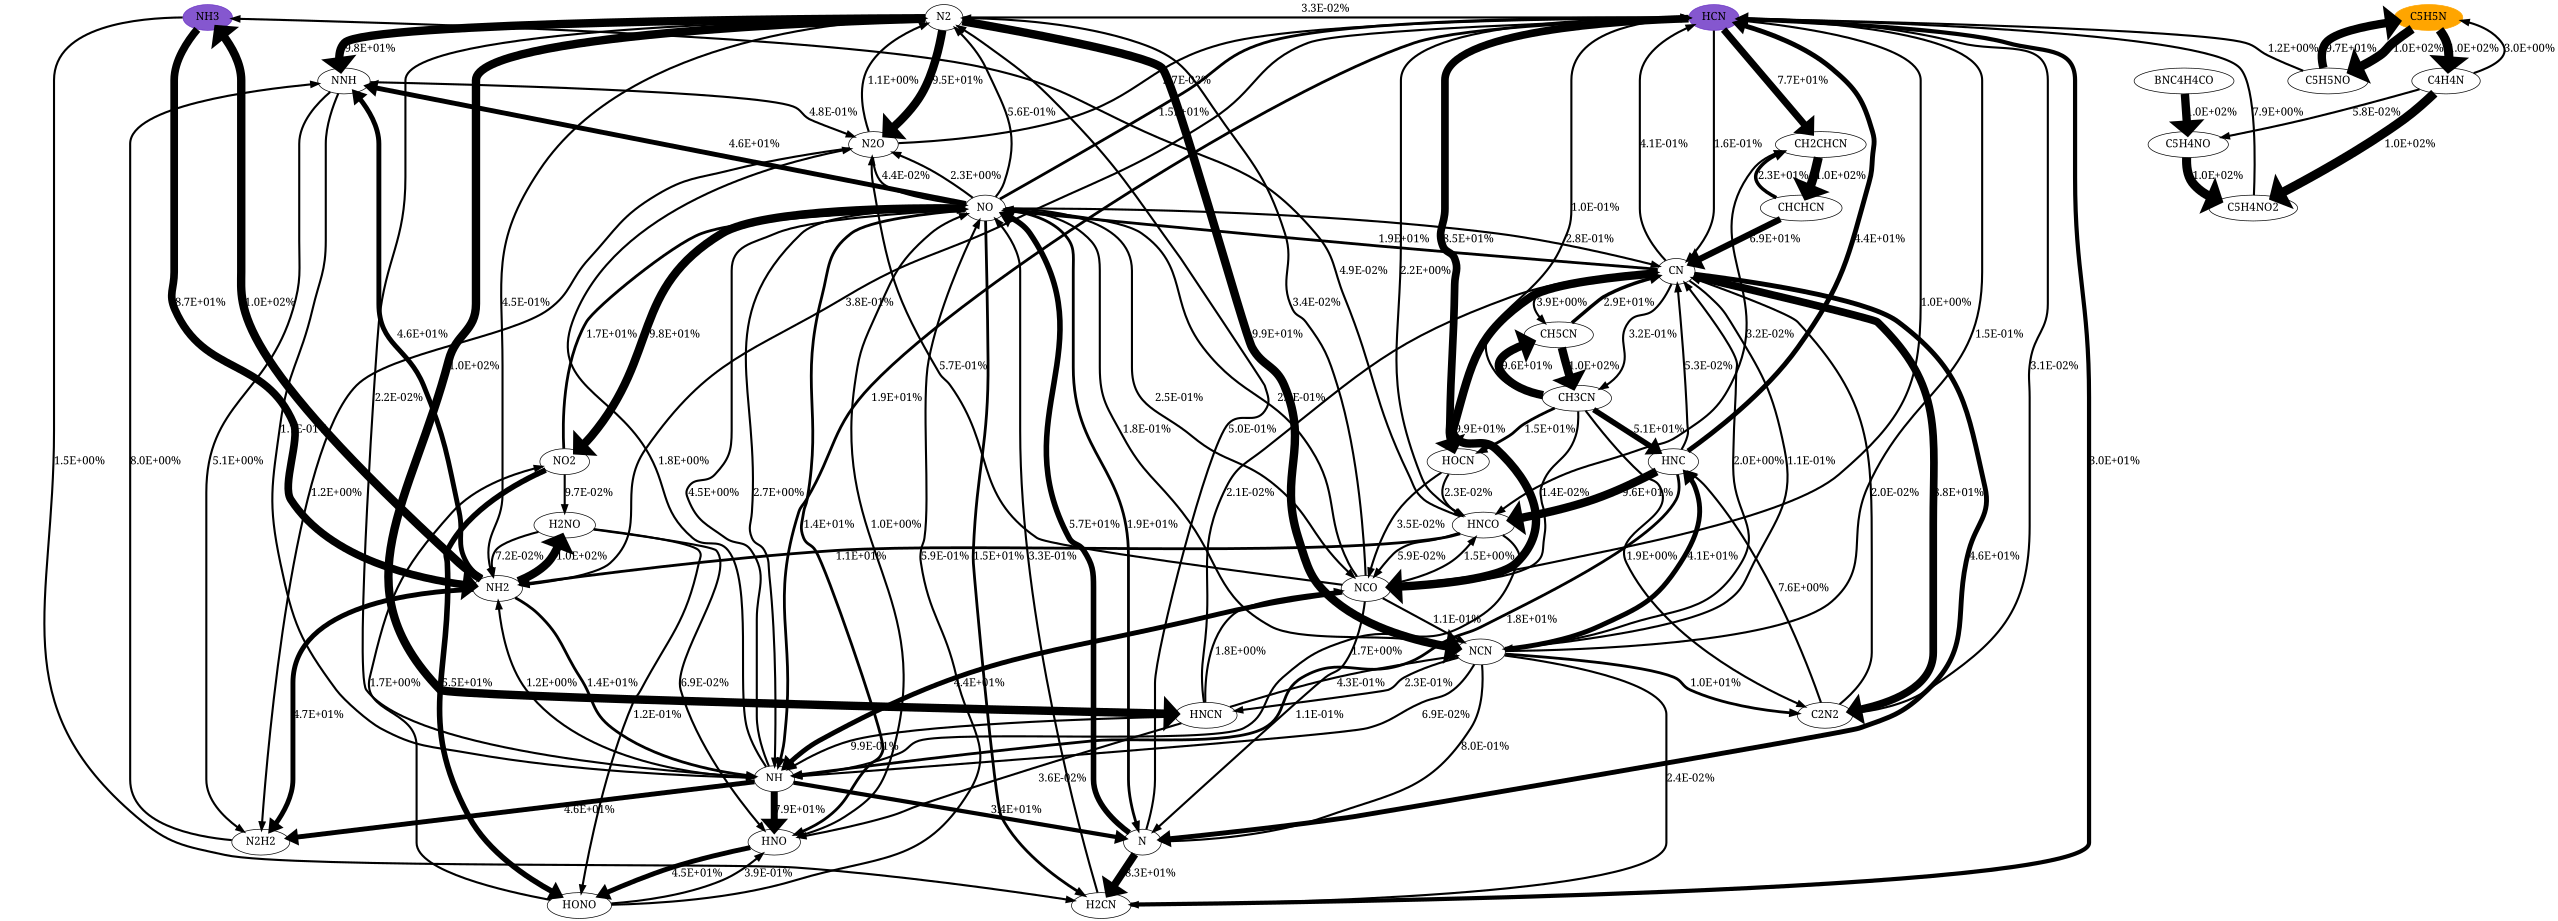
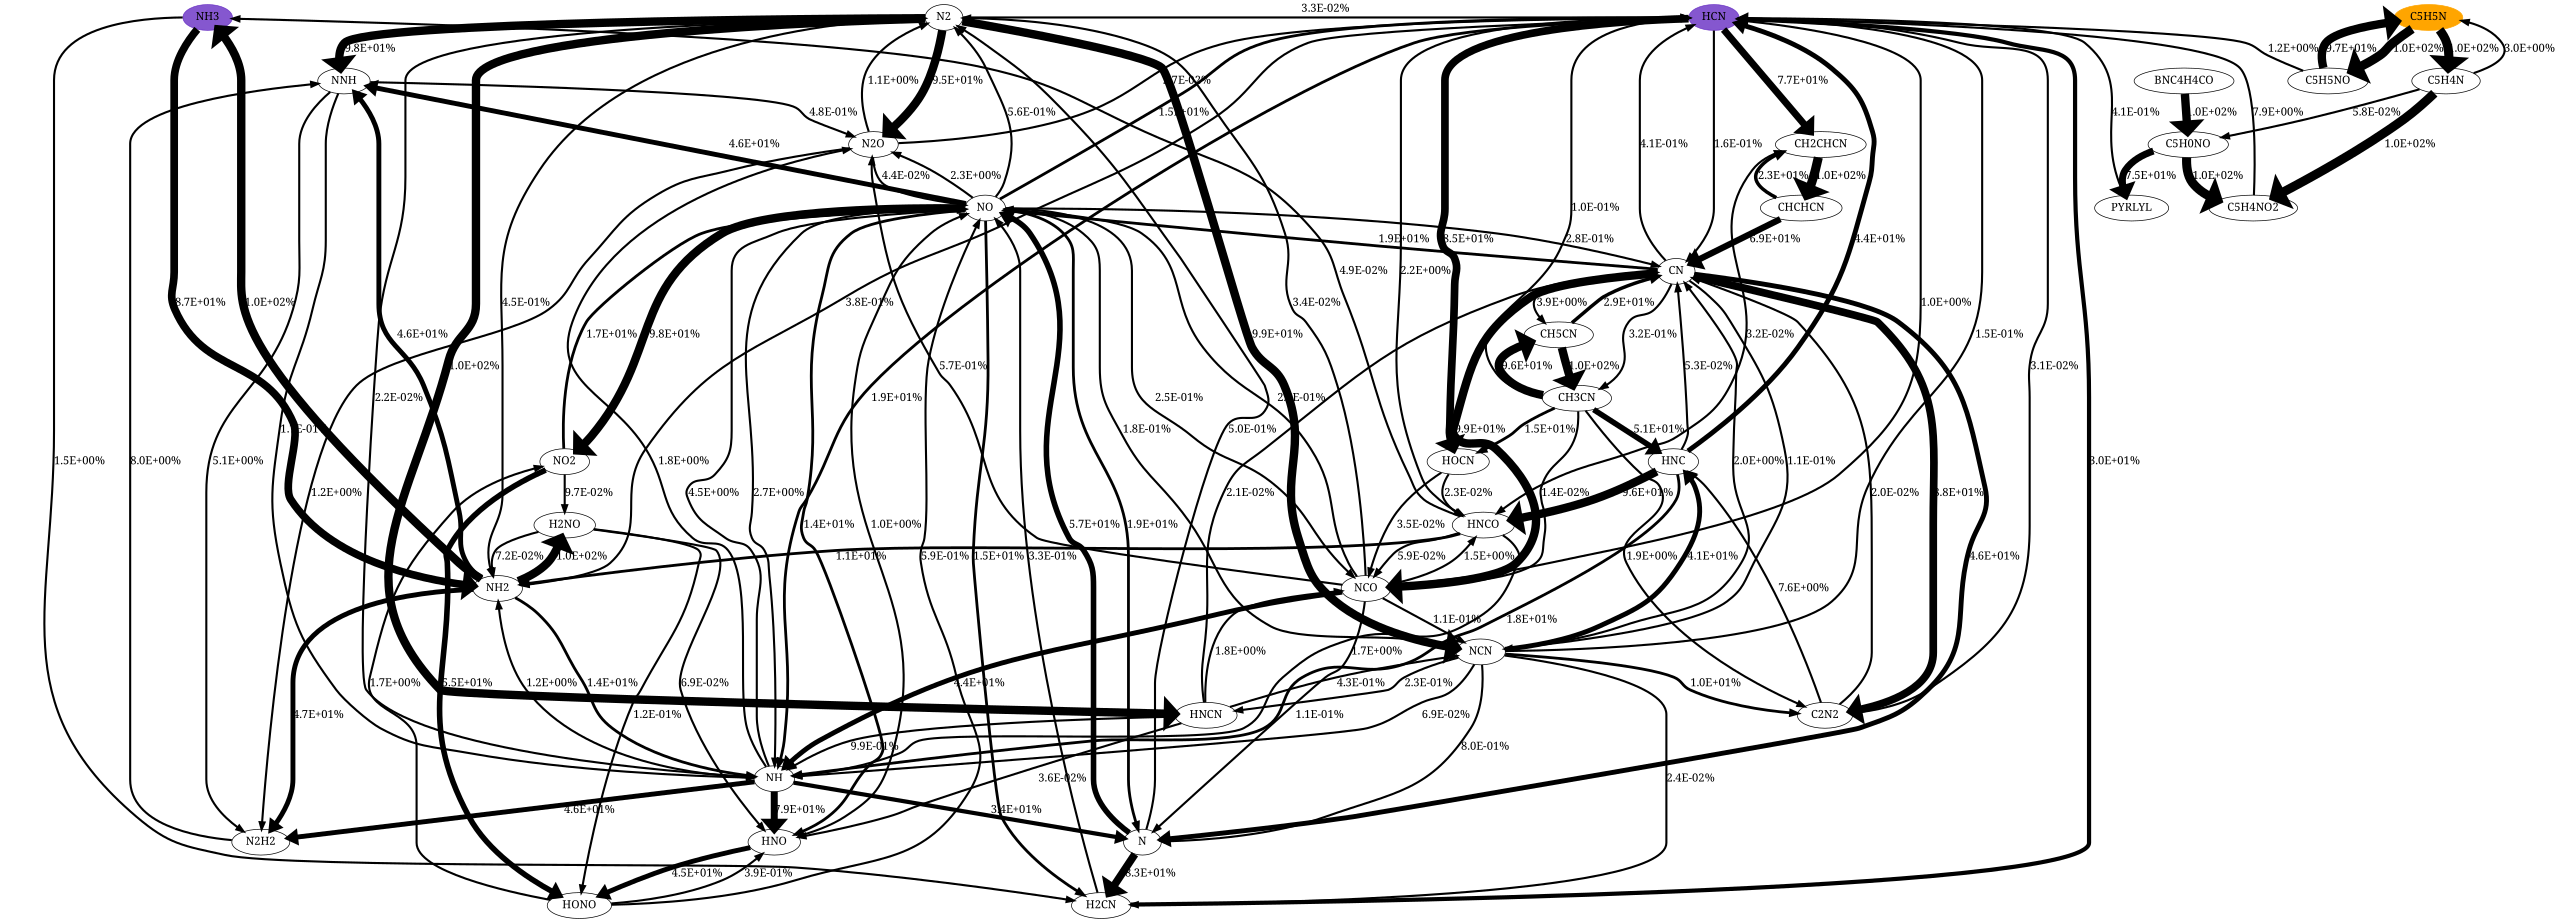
(2446, 81) -> (2446, 81)
(2188, 145) -> (2188, 145)
none -> (2132, 208)
